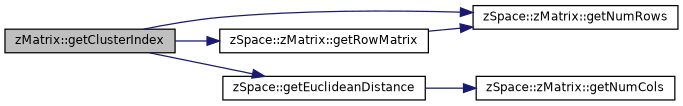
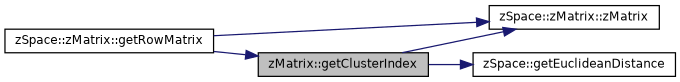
(576, 17) -> (574, 17)
(191, 41) -> (230, 53)
(576, 88) -> none
